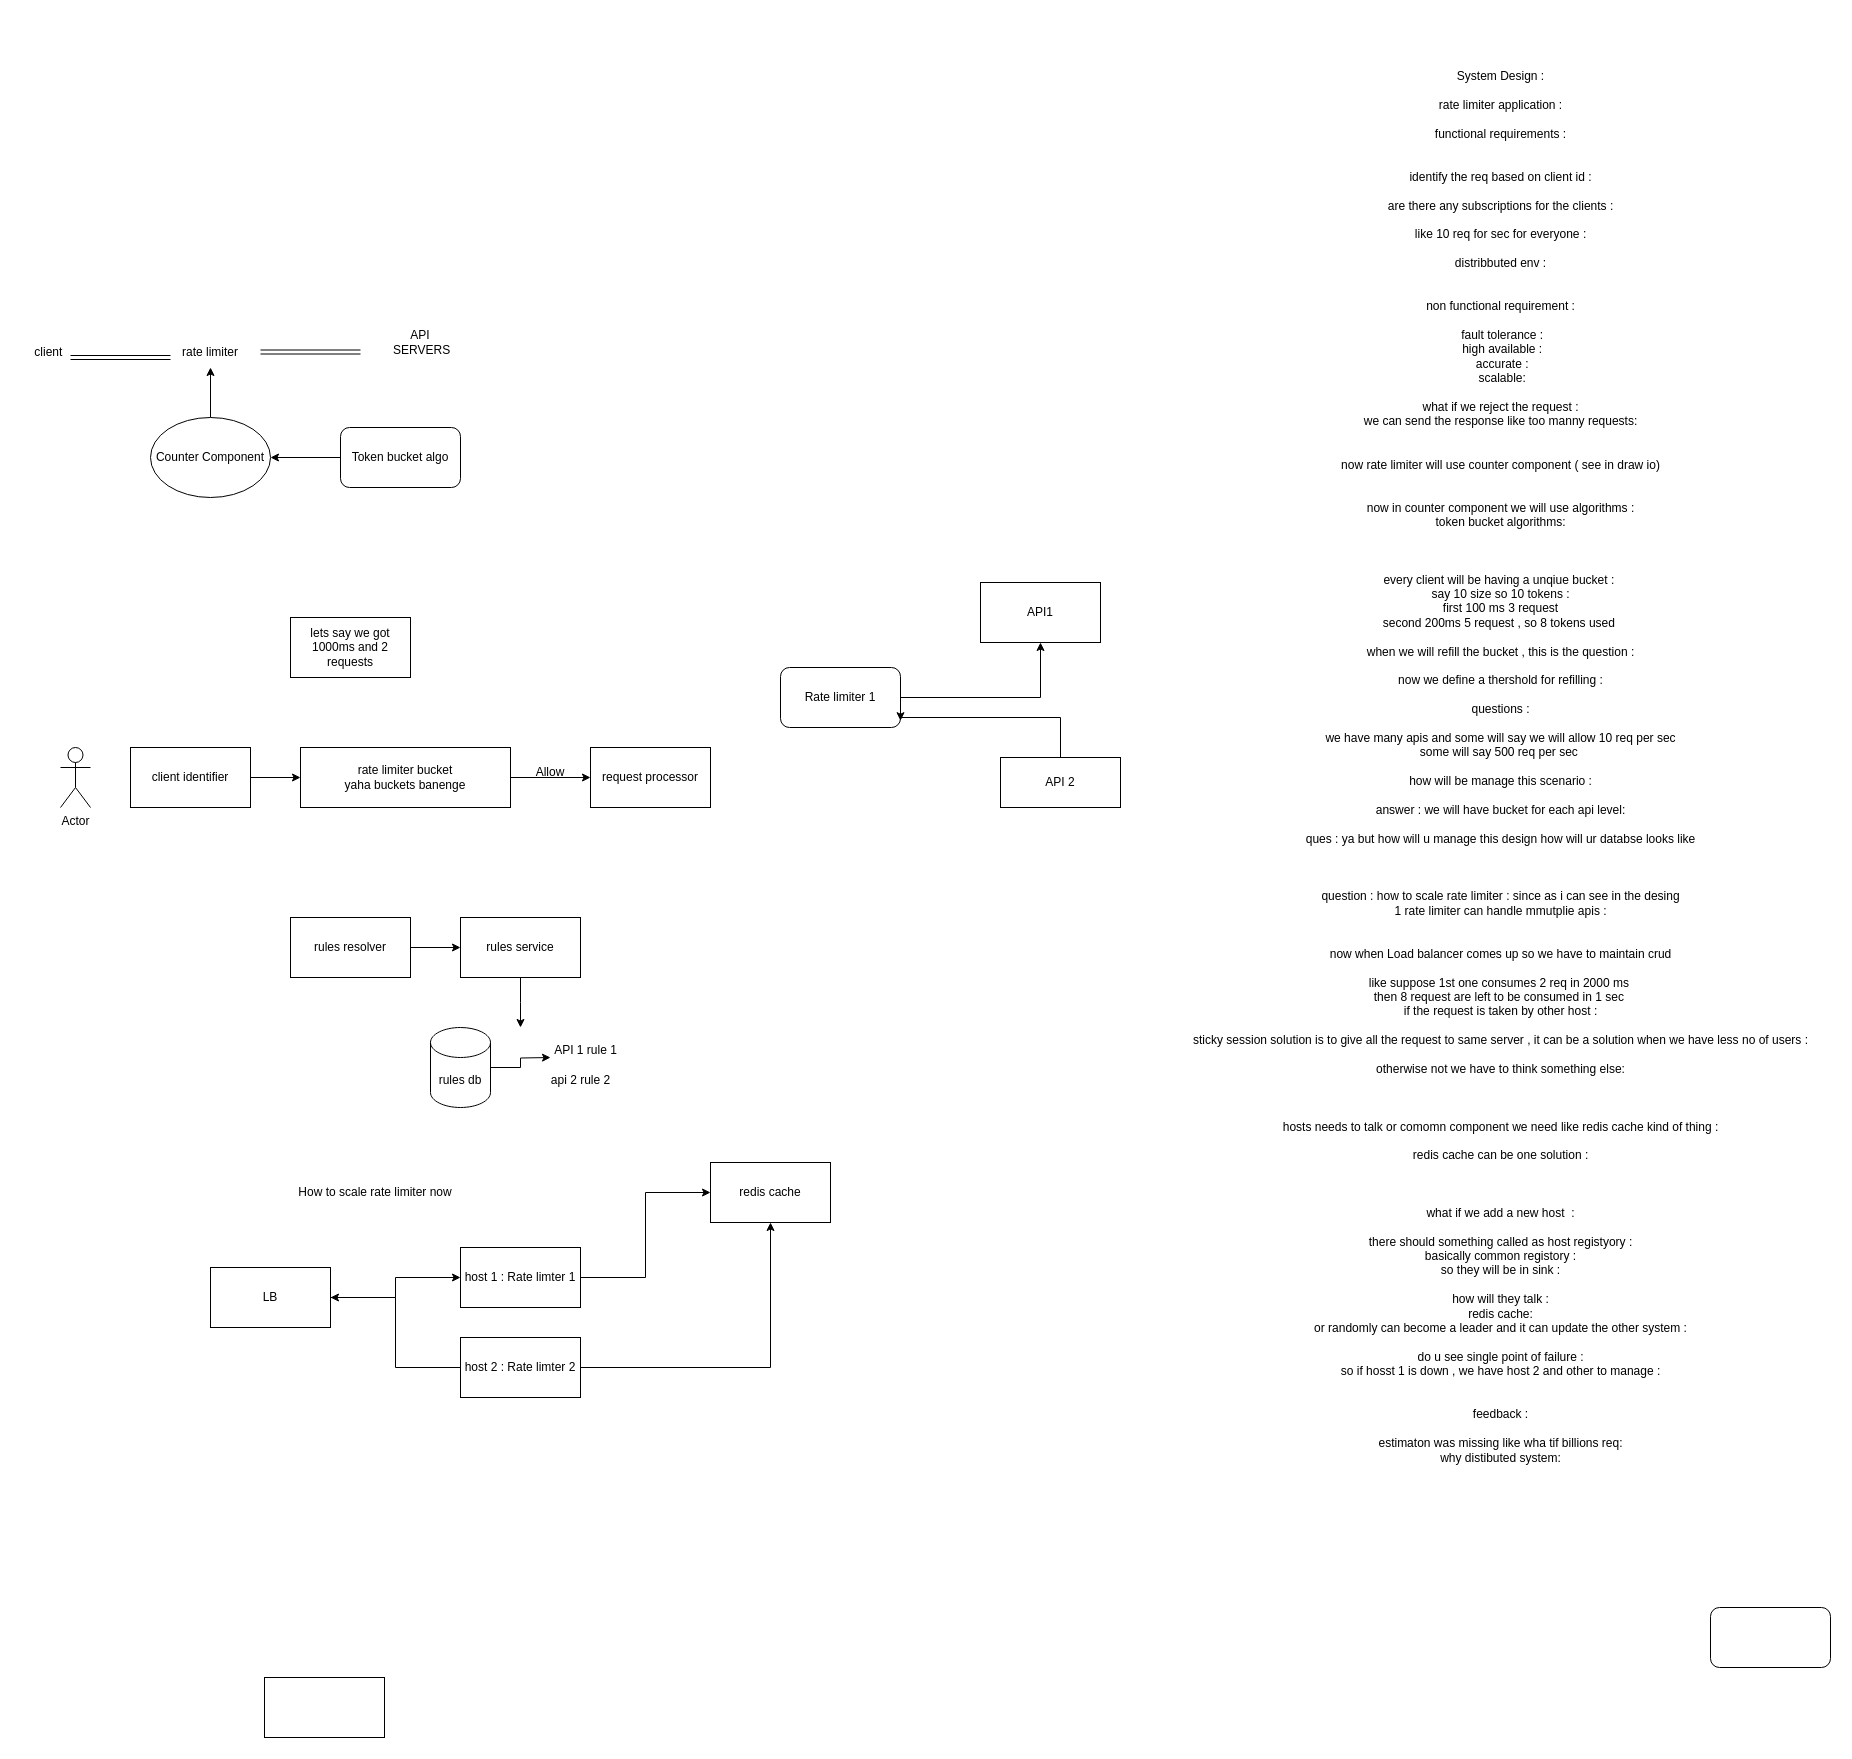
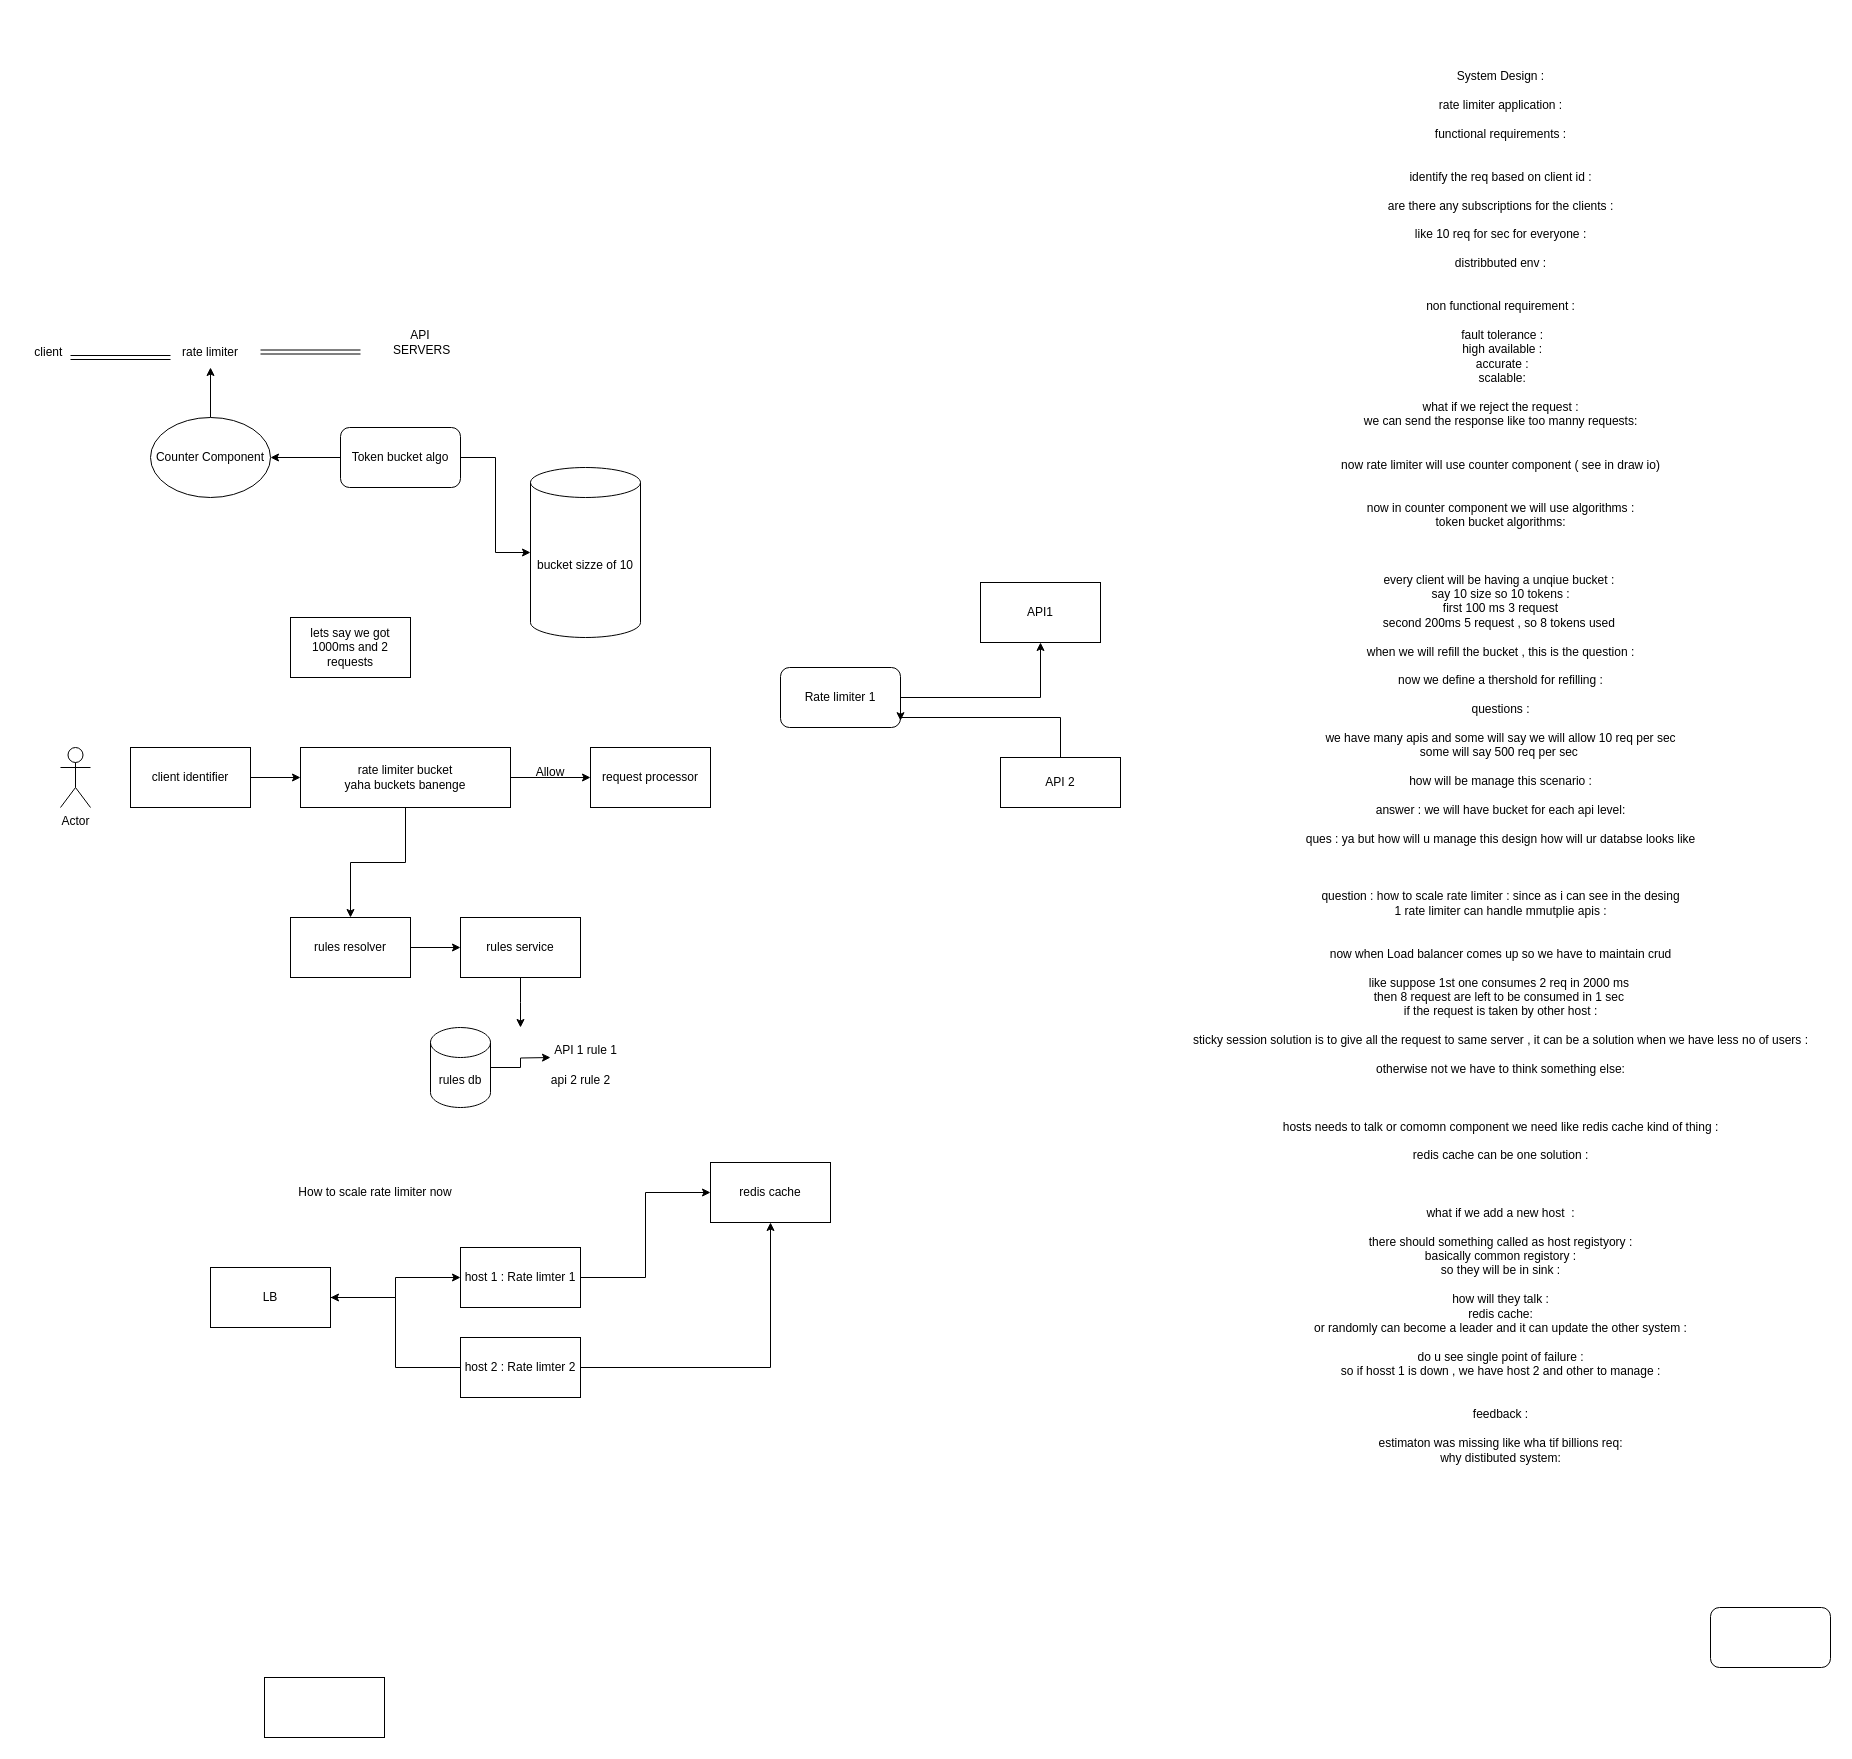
none -> (496, 502)
none -> (586, 553)
none -> (382, 863)
